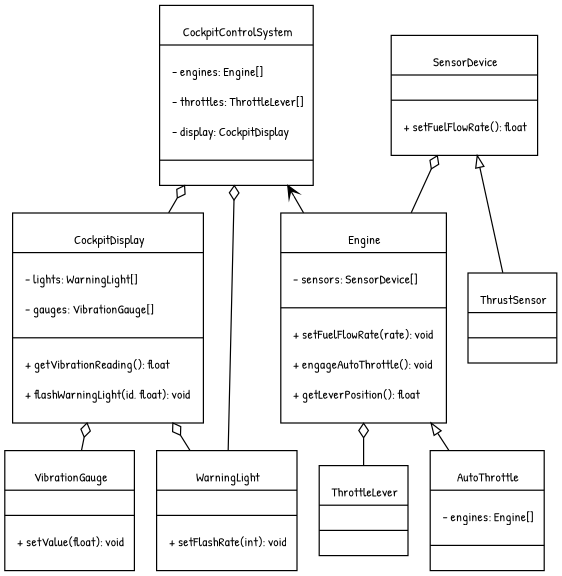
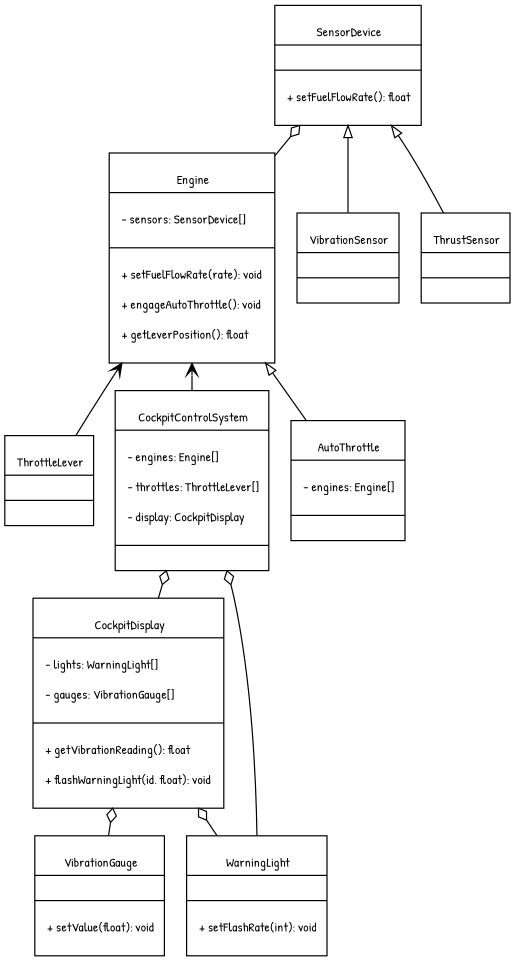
(299, 204) -> (192, 383)
none -> (348, 258)
(364, 452) -> (95, 404)
